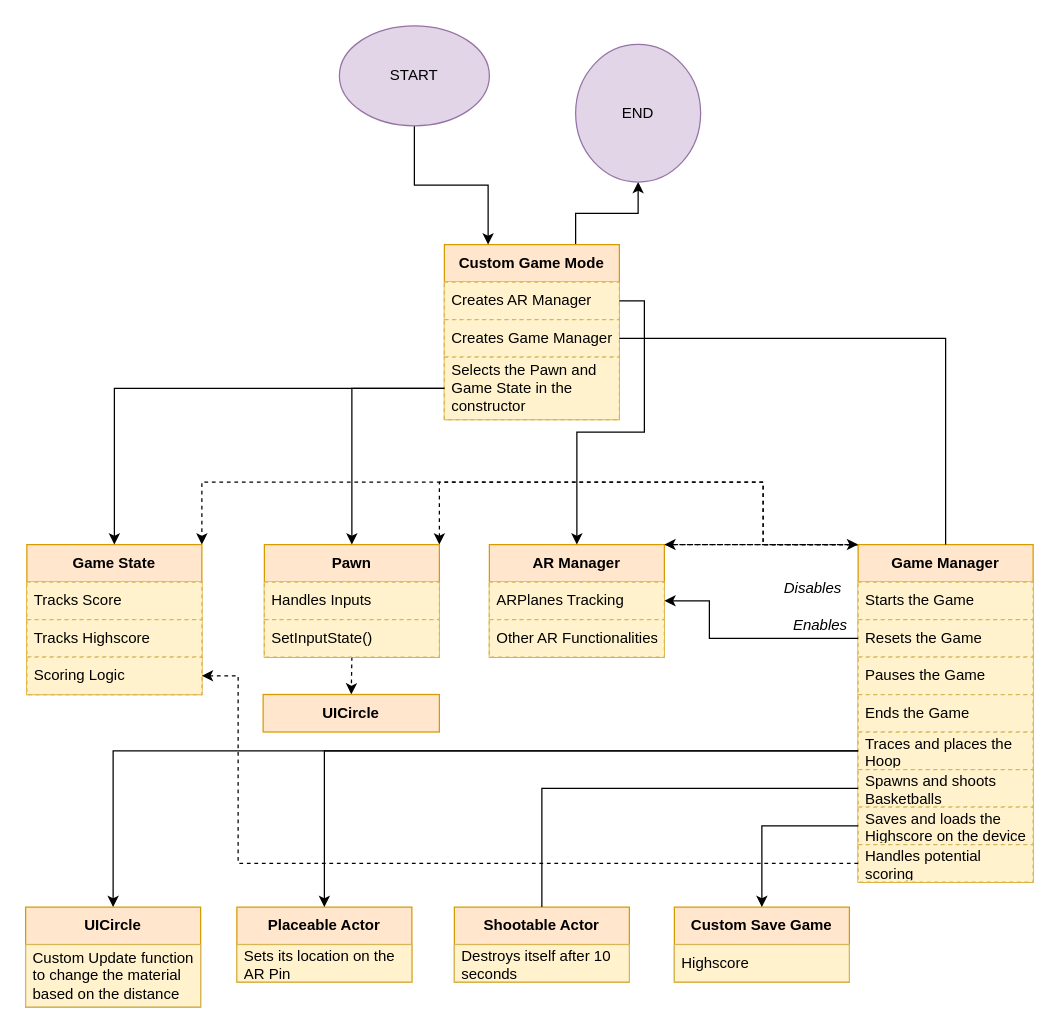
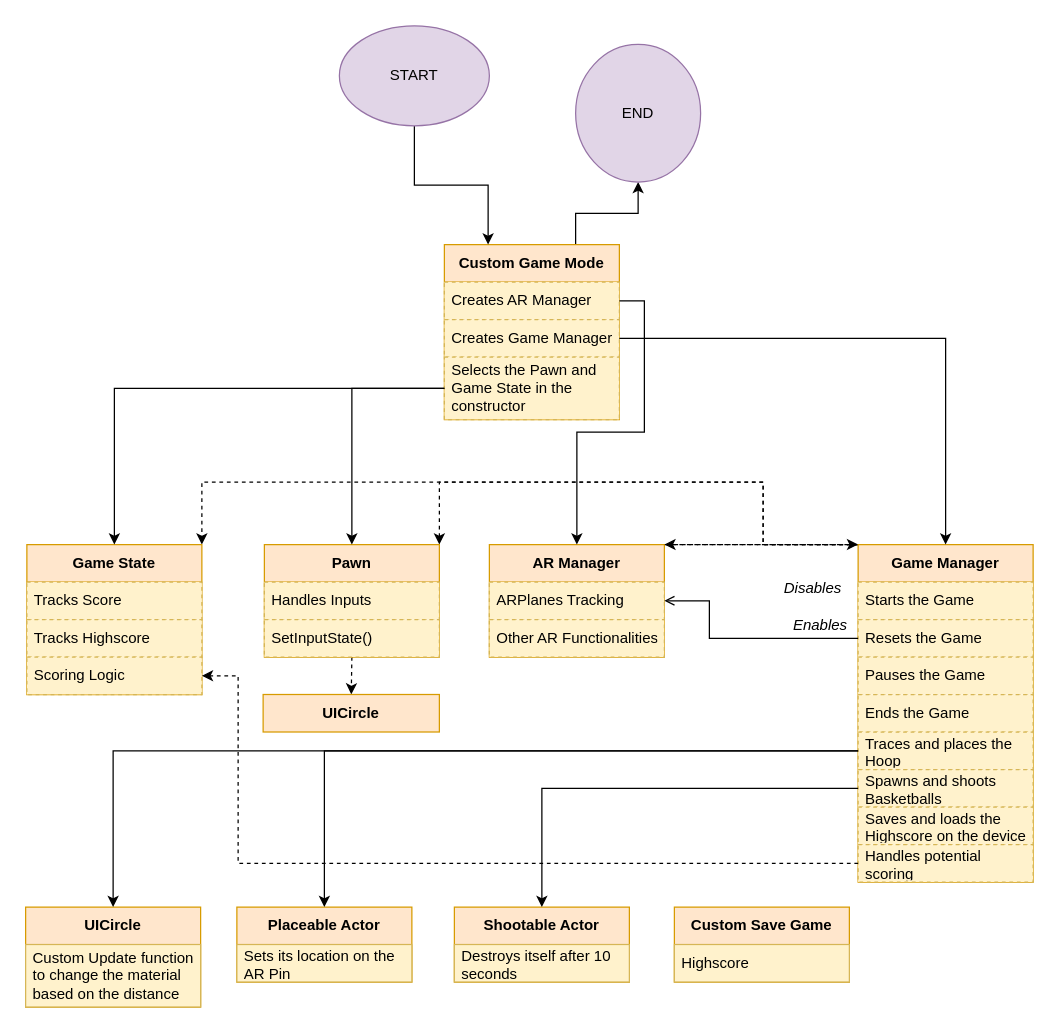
(946, 537) -> (946, 534)
(674, 601) -> (672, 601)
(773, 826) -> none
(542, 900) -> (542, 897)
